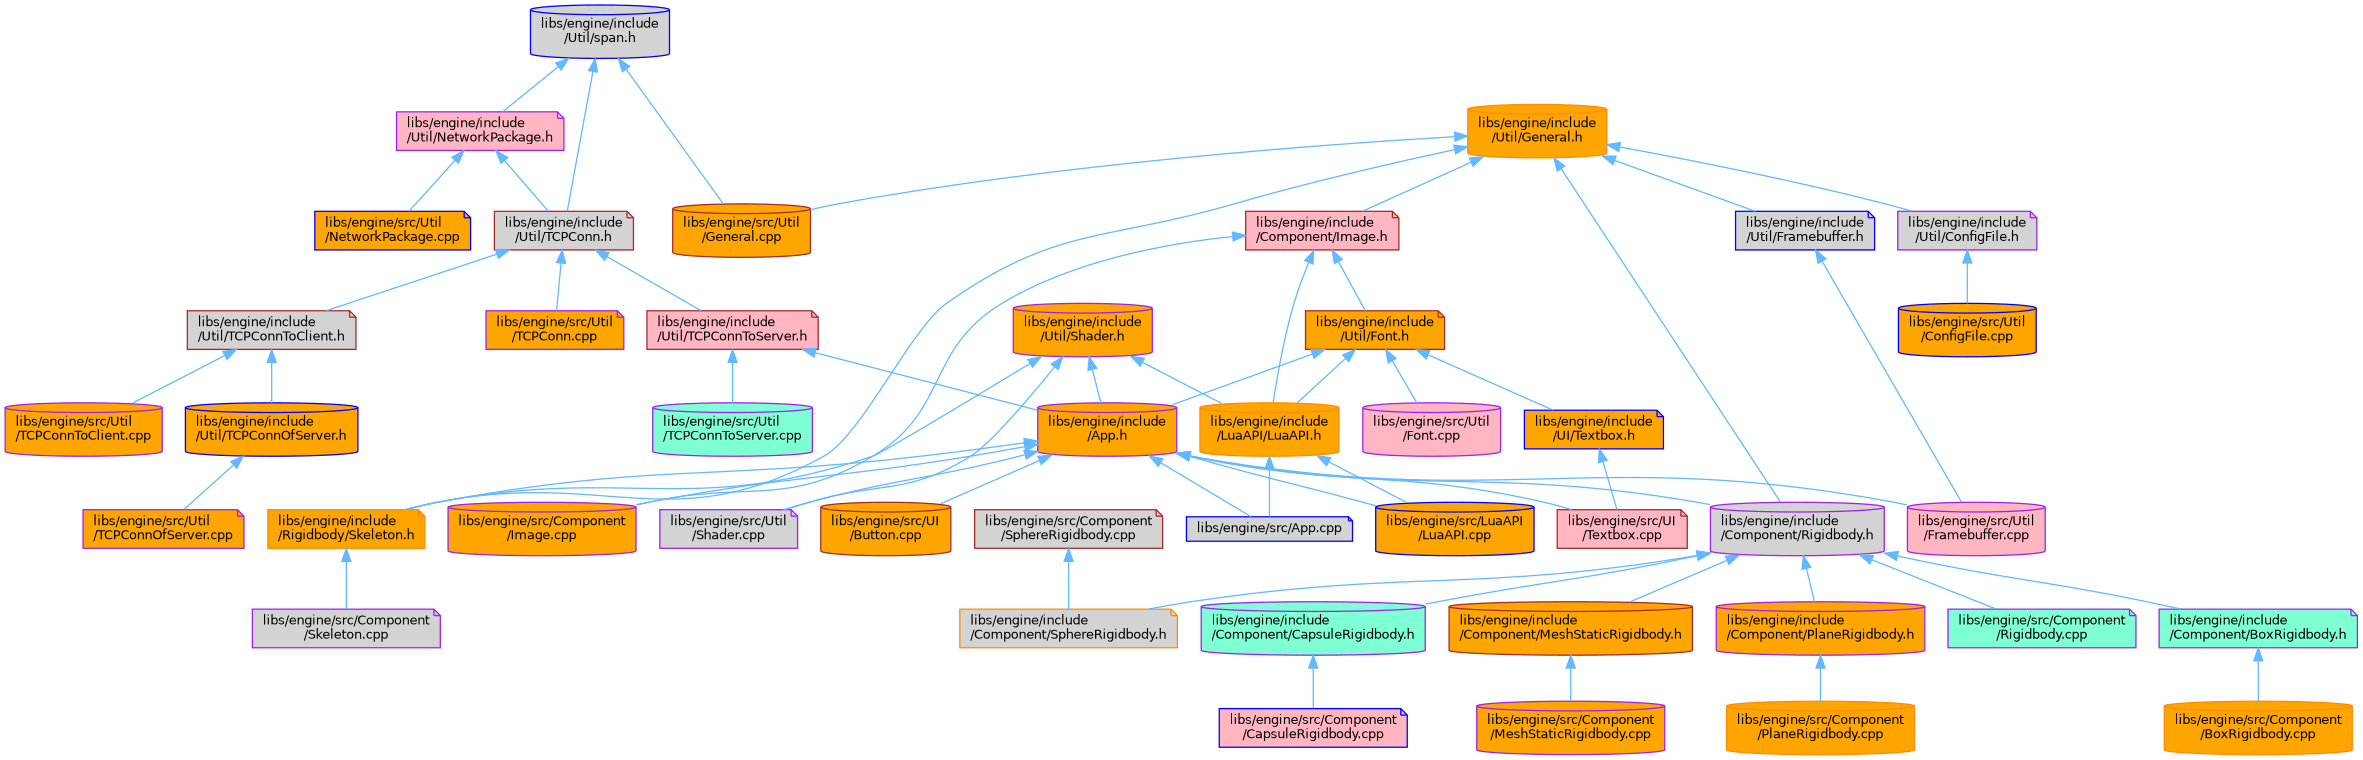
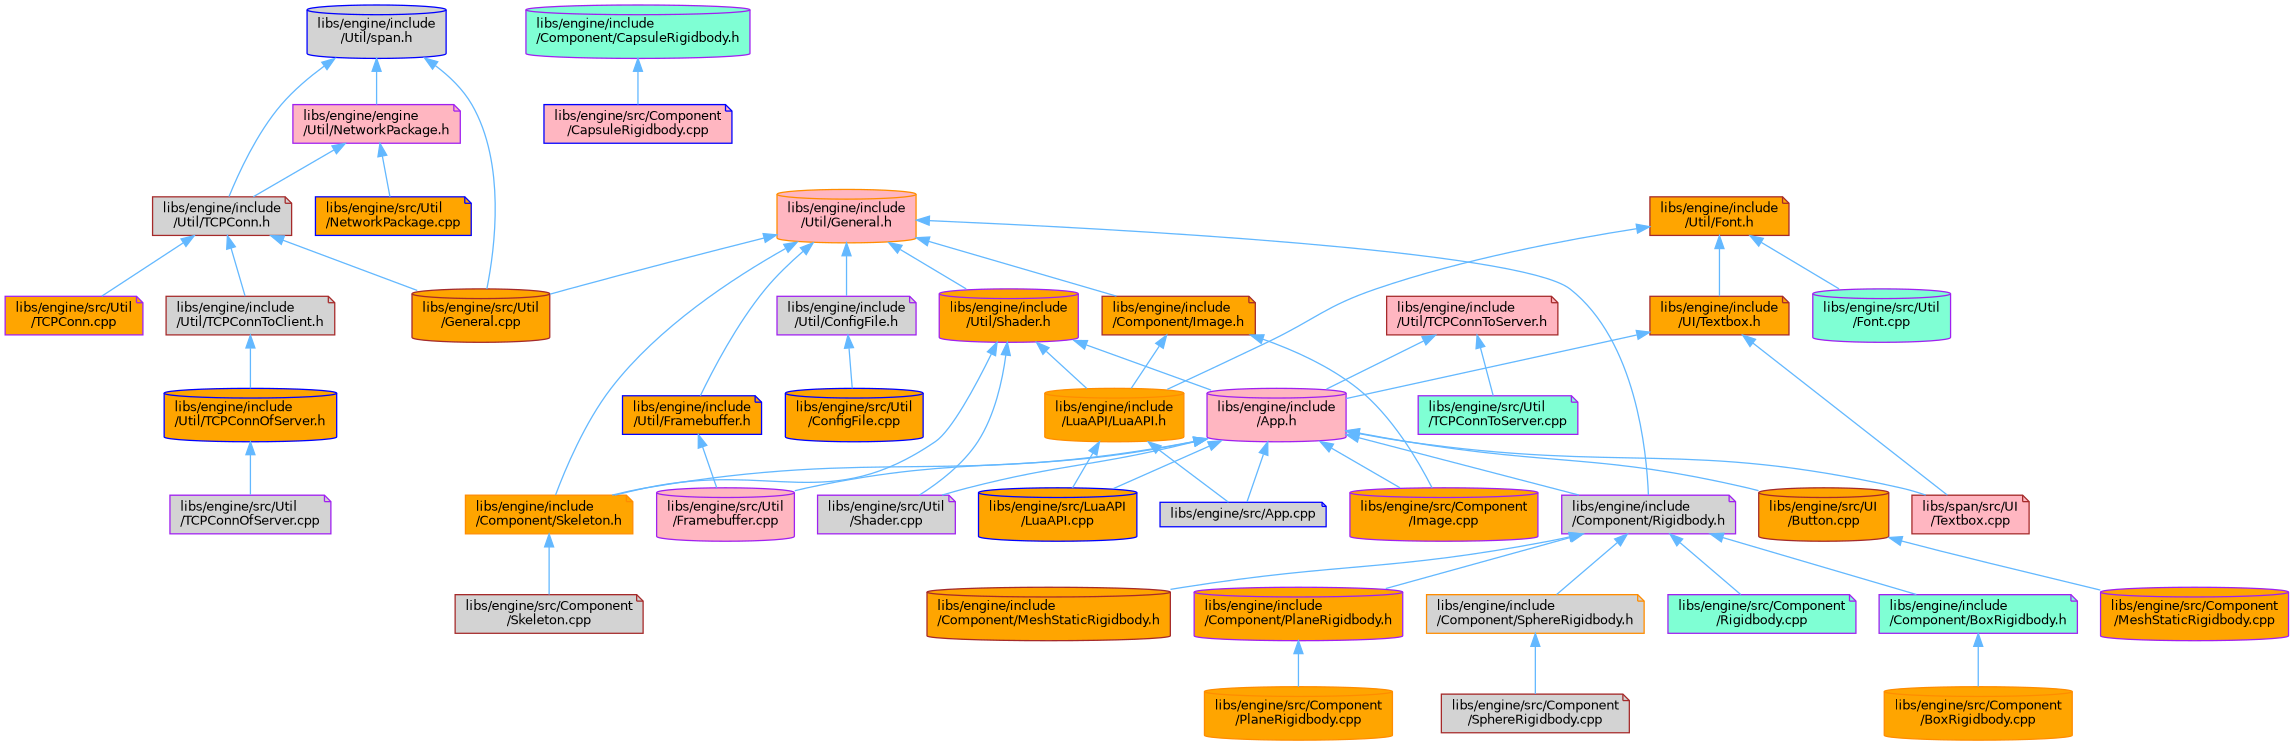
(480, 131) -> (377, 124)
(1537, 131) -> (847, 216)
(1322, 231) -> (1179, 316)
(1805, 231) -> (692, 415)
none -> (933, 269)
(654, 284) -> (350, 265)
(1352, 286) -> none
(1242, 379) -> (1499, 365)
(84, 430) -> none
(733, 430) -> (1498, 415)
(1107, 430) -> (1277, 415)
(1432, 430) -> (1882, 316)
(1594, 430) -> (1719, 316)
(164, 529) -> (250, 515)
(346, 529) -> (549, 515)
(1622, 529) -> (1971, 515)
(1797, 529) -> (1649, 515)
(1555, 582) -> none
(1069, 585) -> (1535, 670)
(346, 628) -> (549, 614)
(1571, 685) -> (2001, 566)
